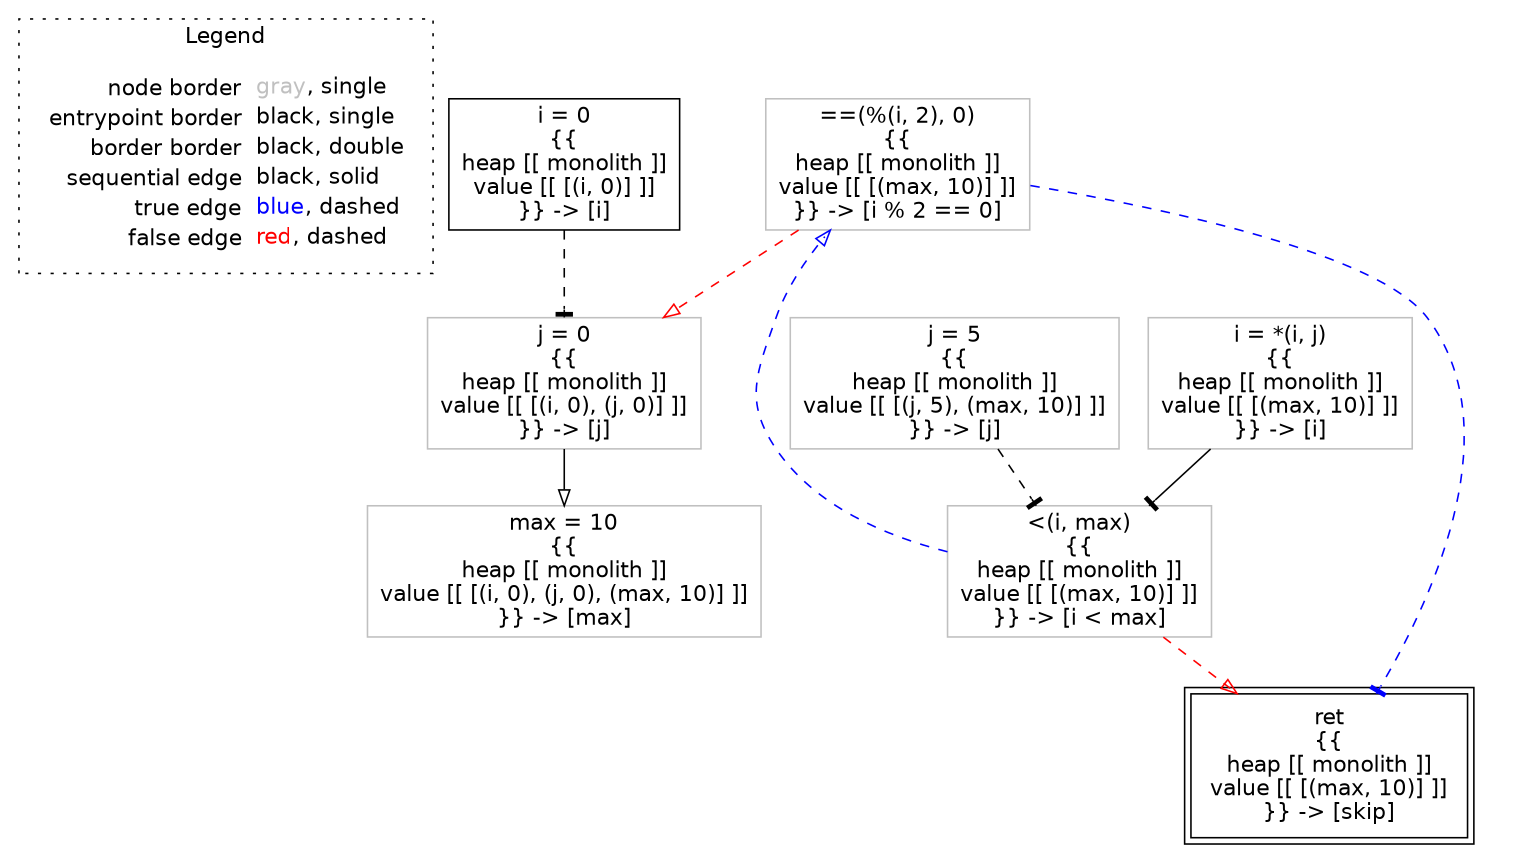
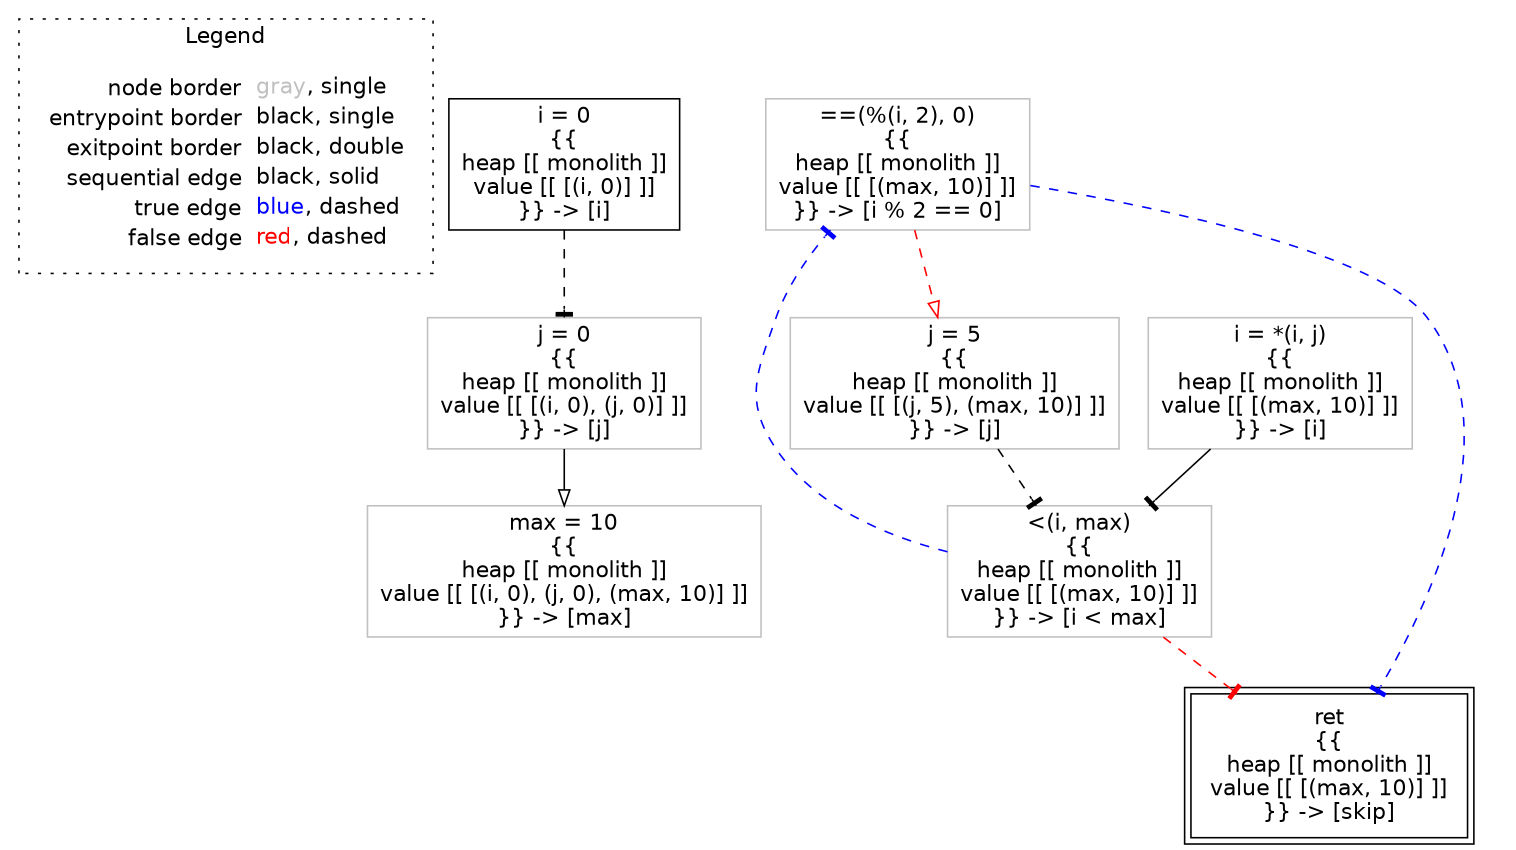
(170, 149) -> (158, 149)
(738, 269) -> (924, 266)
(769, 436) -> (769, 436)
(1197, 663) -> (1197, 663)
